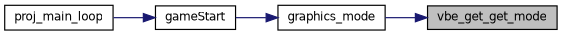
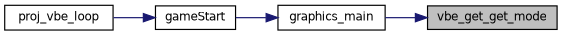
(59, 18) -> (59, 18)
(332, 18) -> (332, 18)
